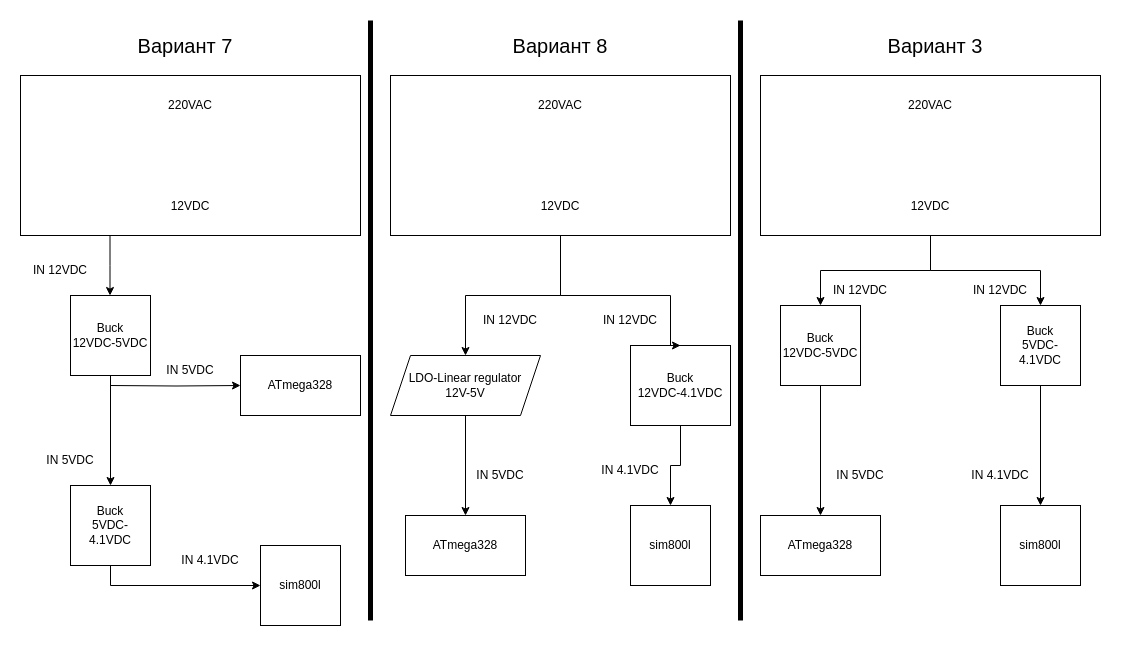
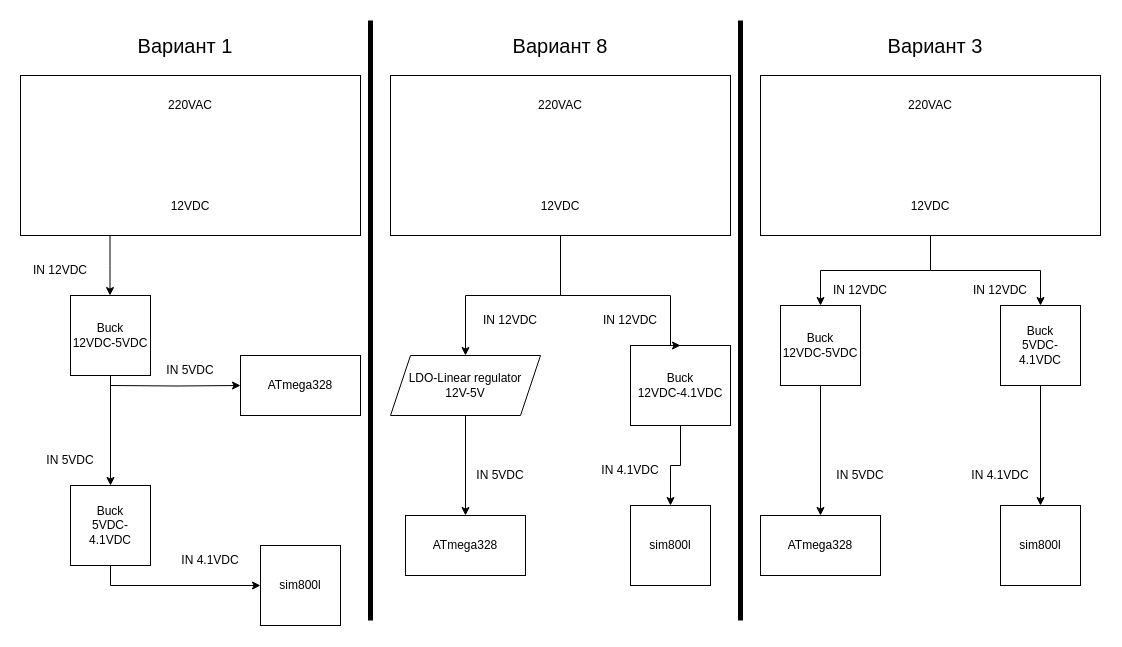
(186, 46) -> (186, 46)
